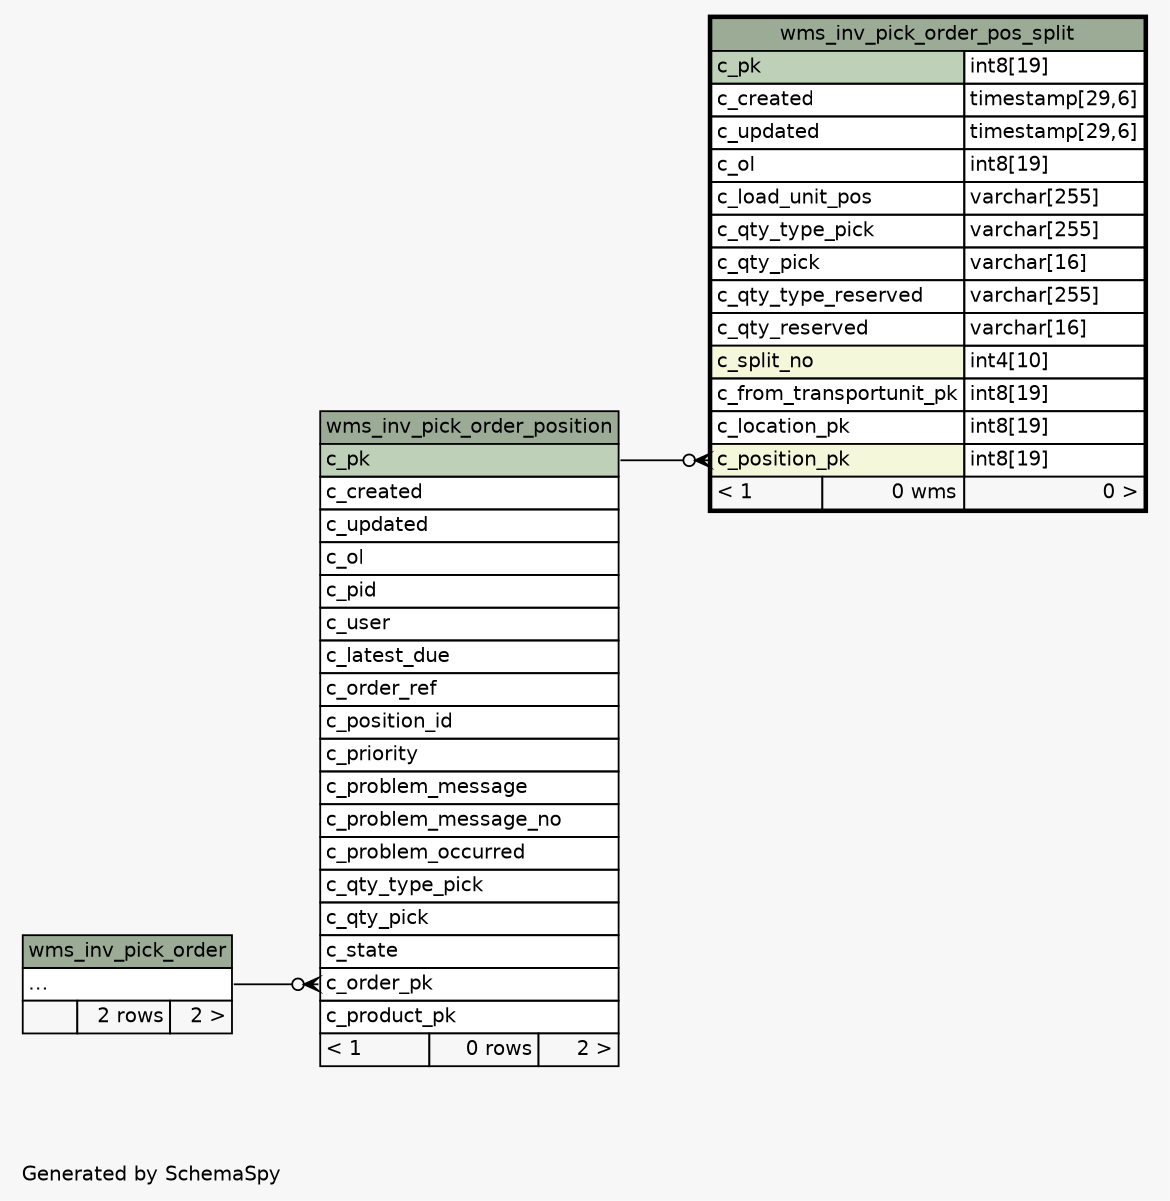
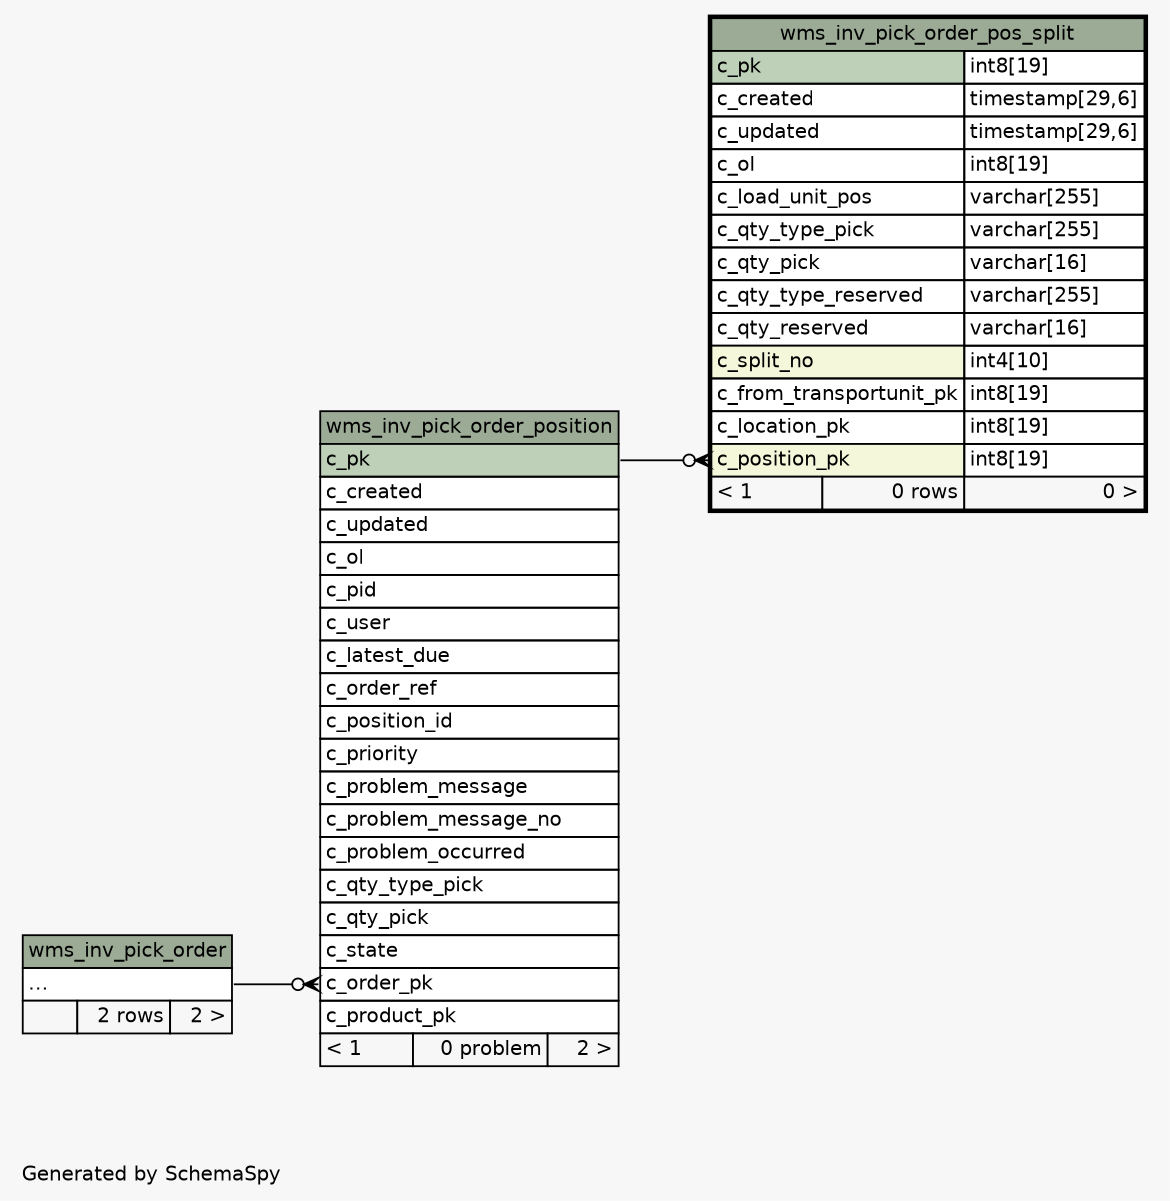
(925, 492) -> (925, 492)
(499, 1049) -> (491, 1049)
